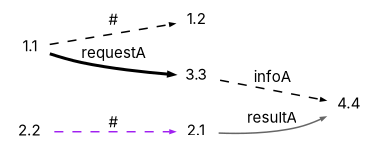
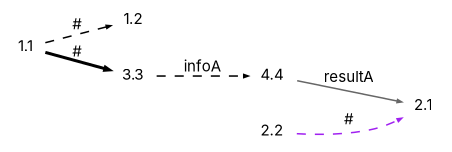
(114, 54) -> (78, 53)
(271, 132) -> (347, 91)
